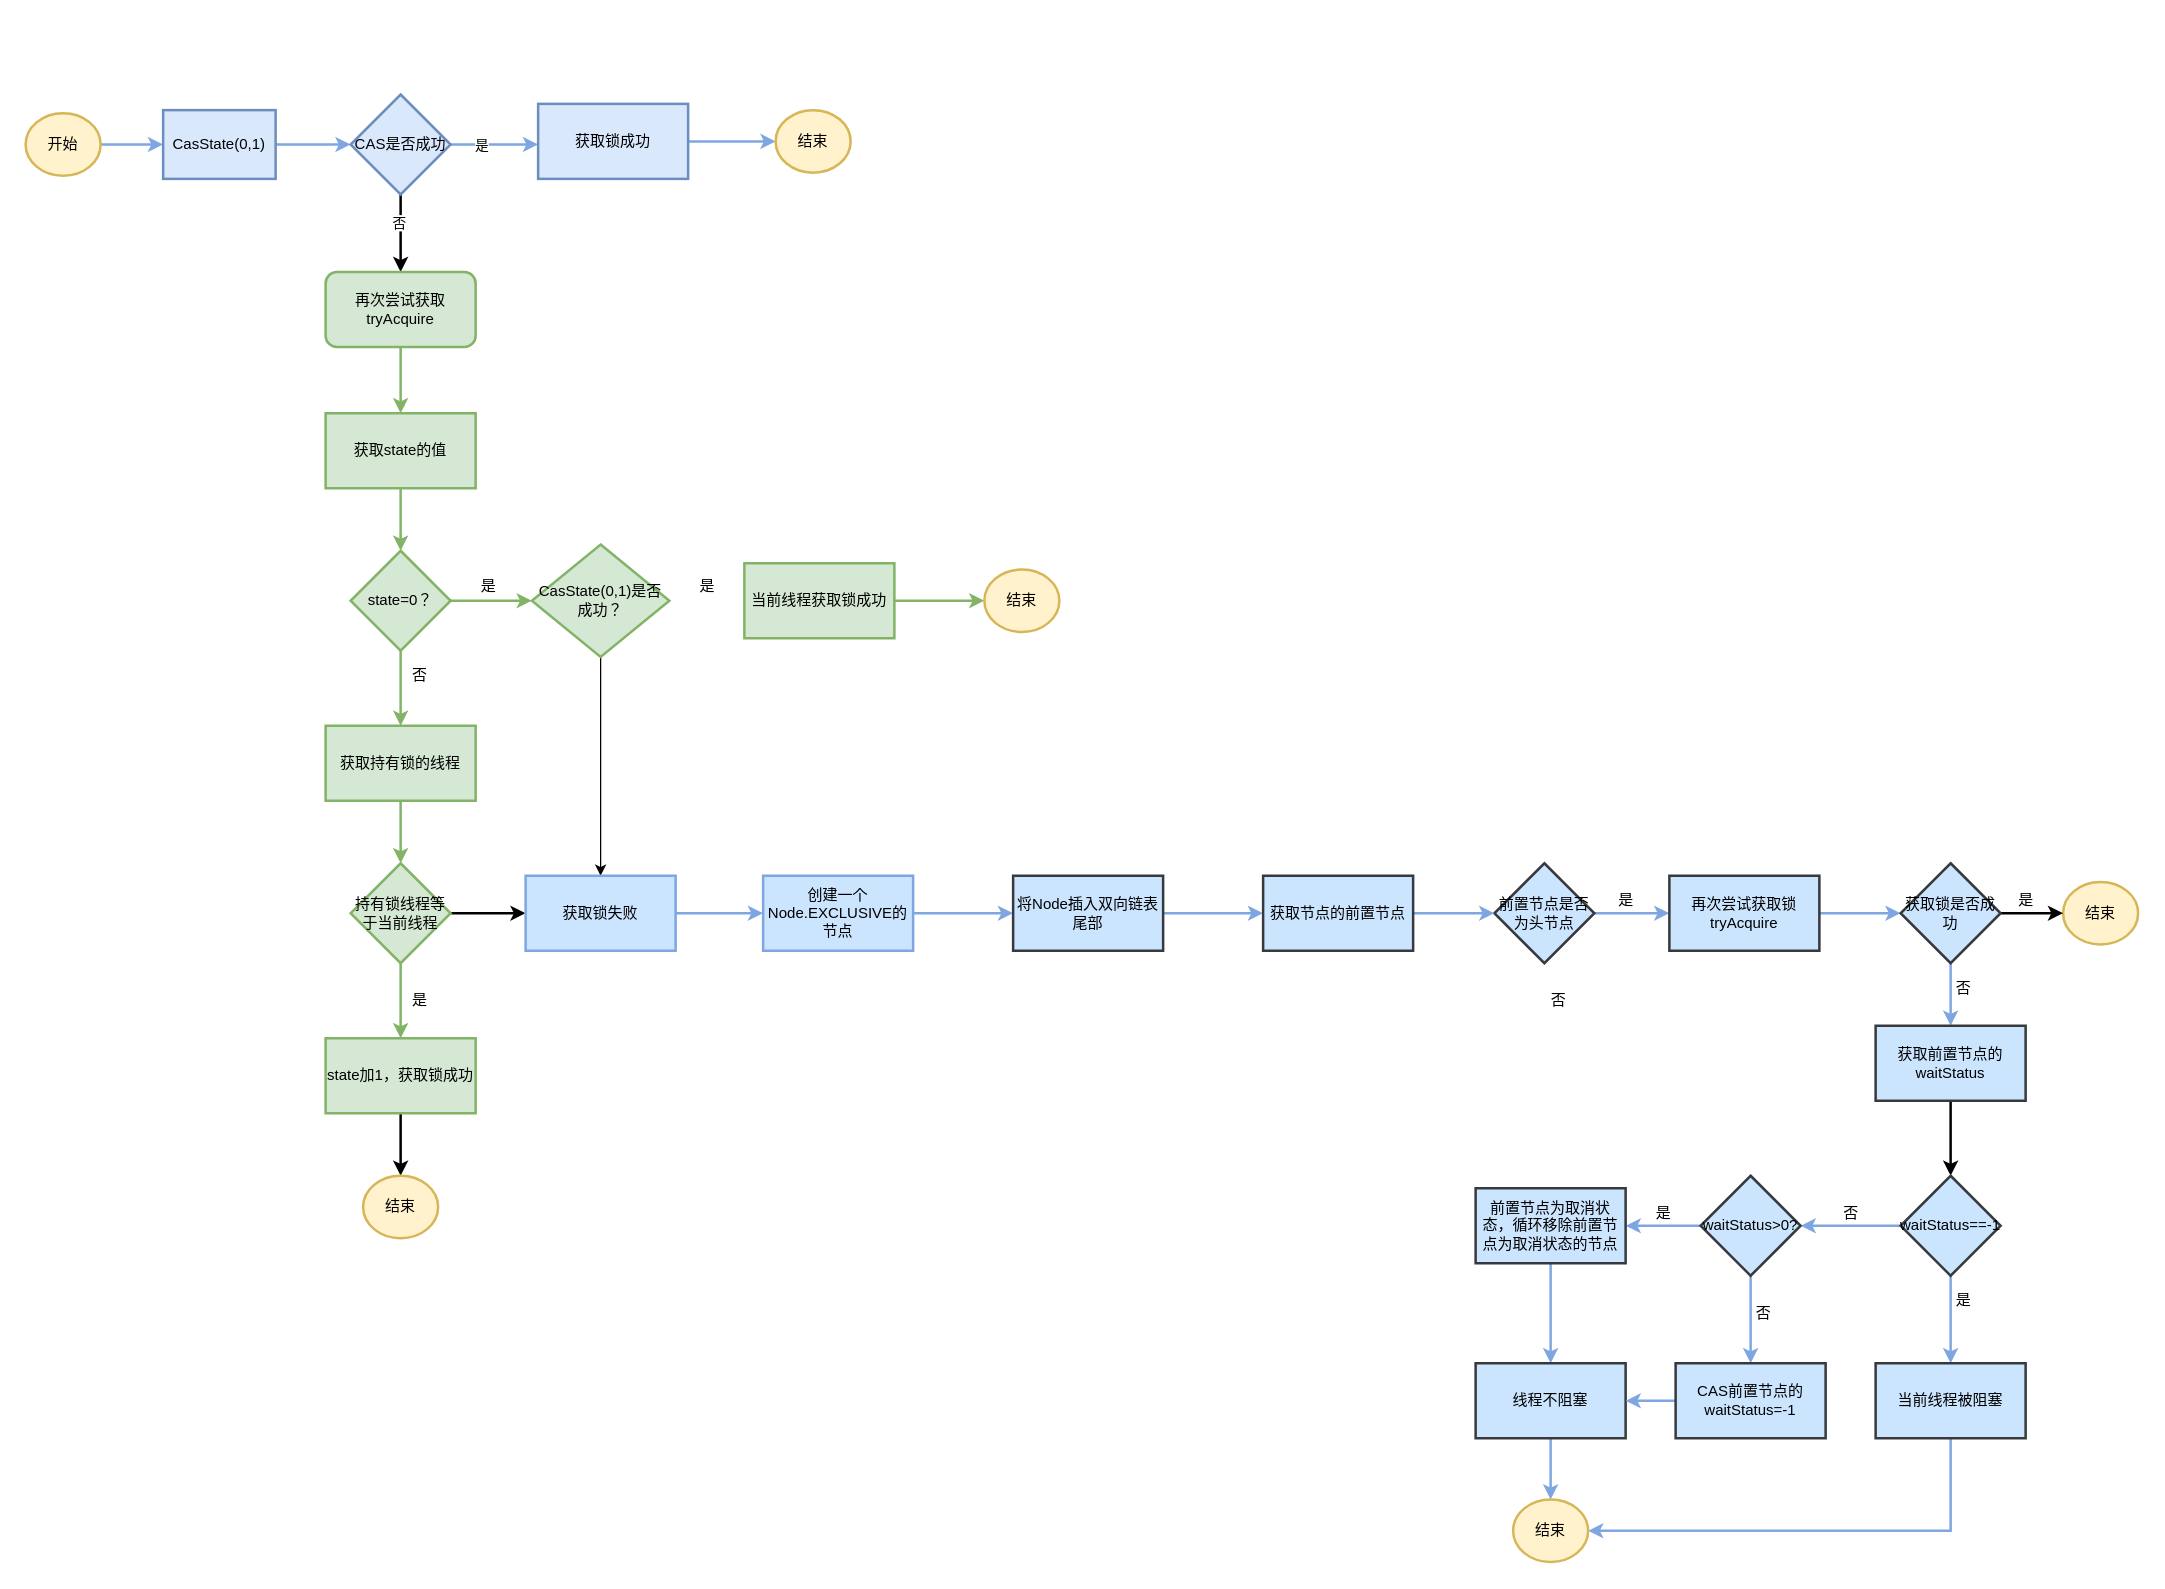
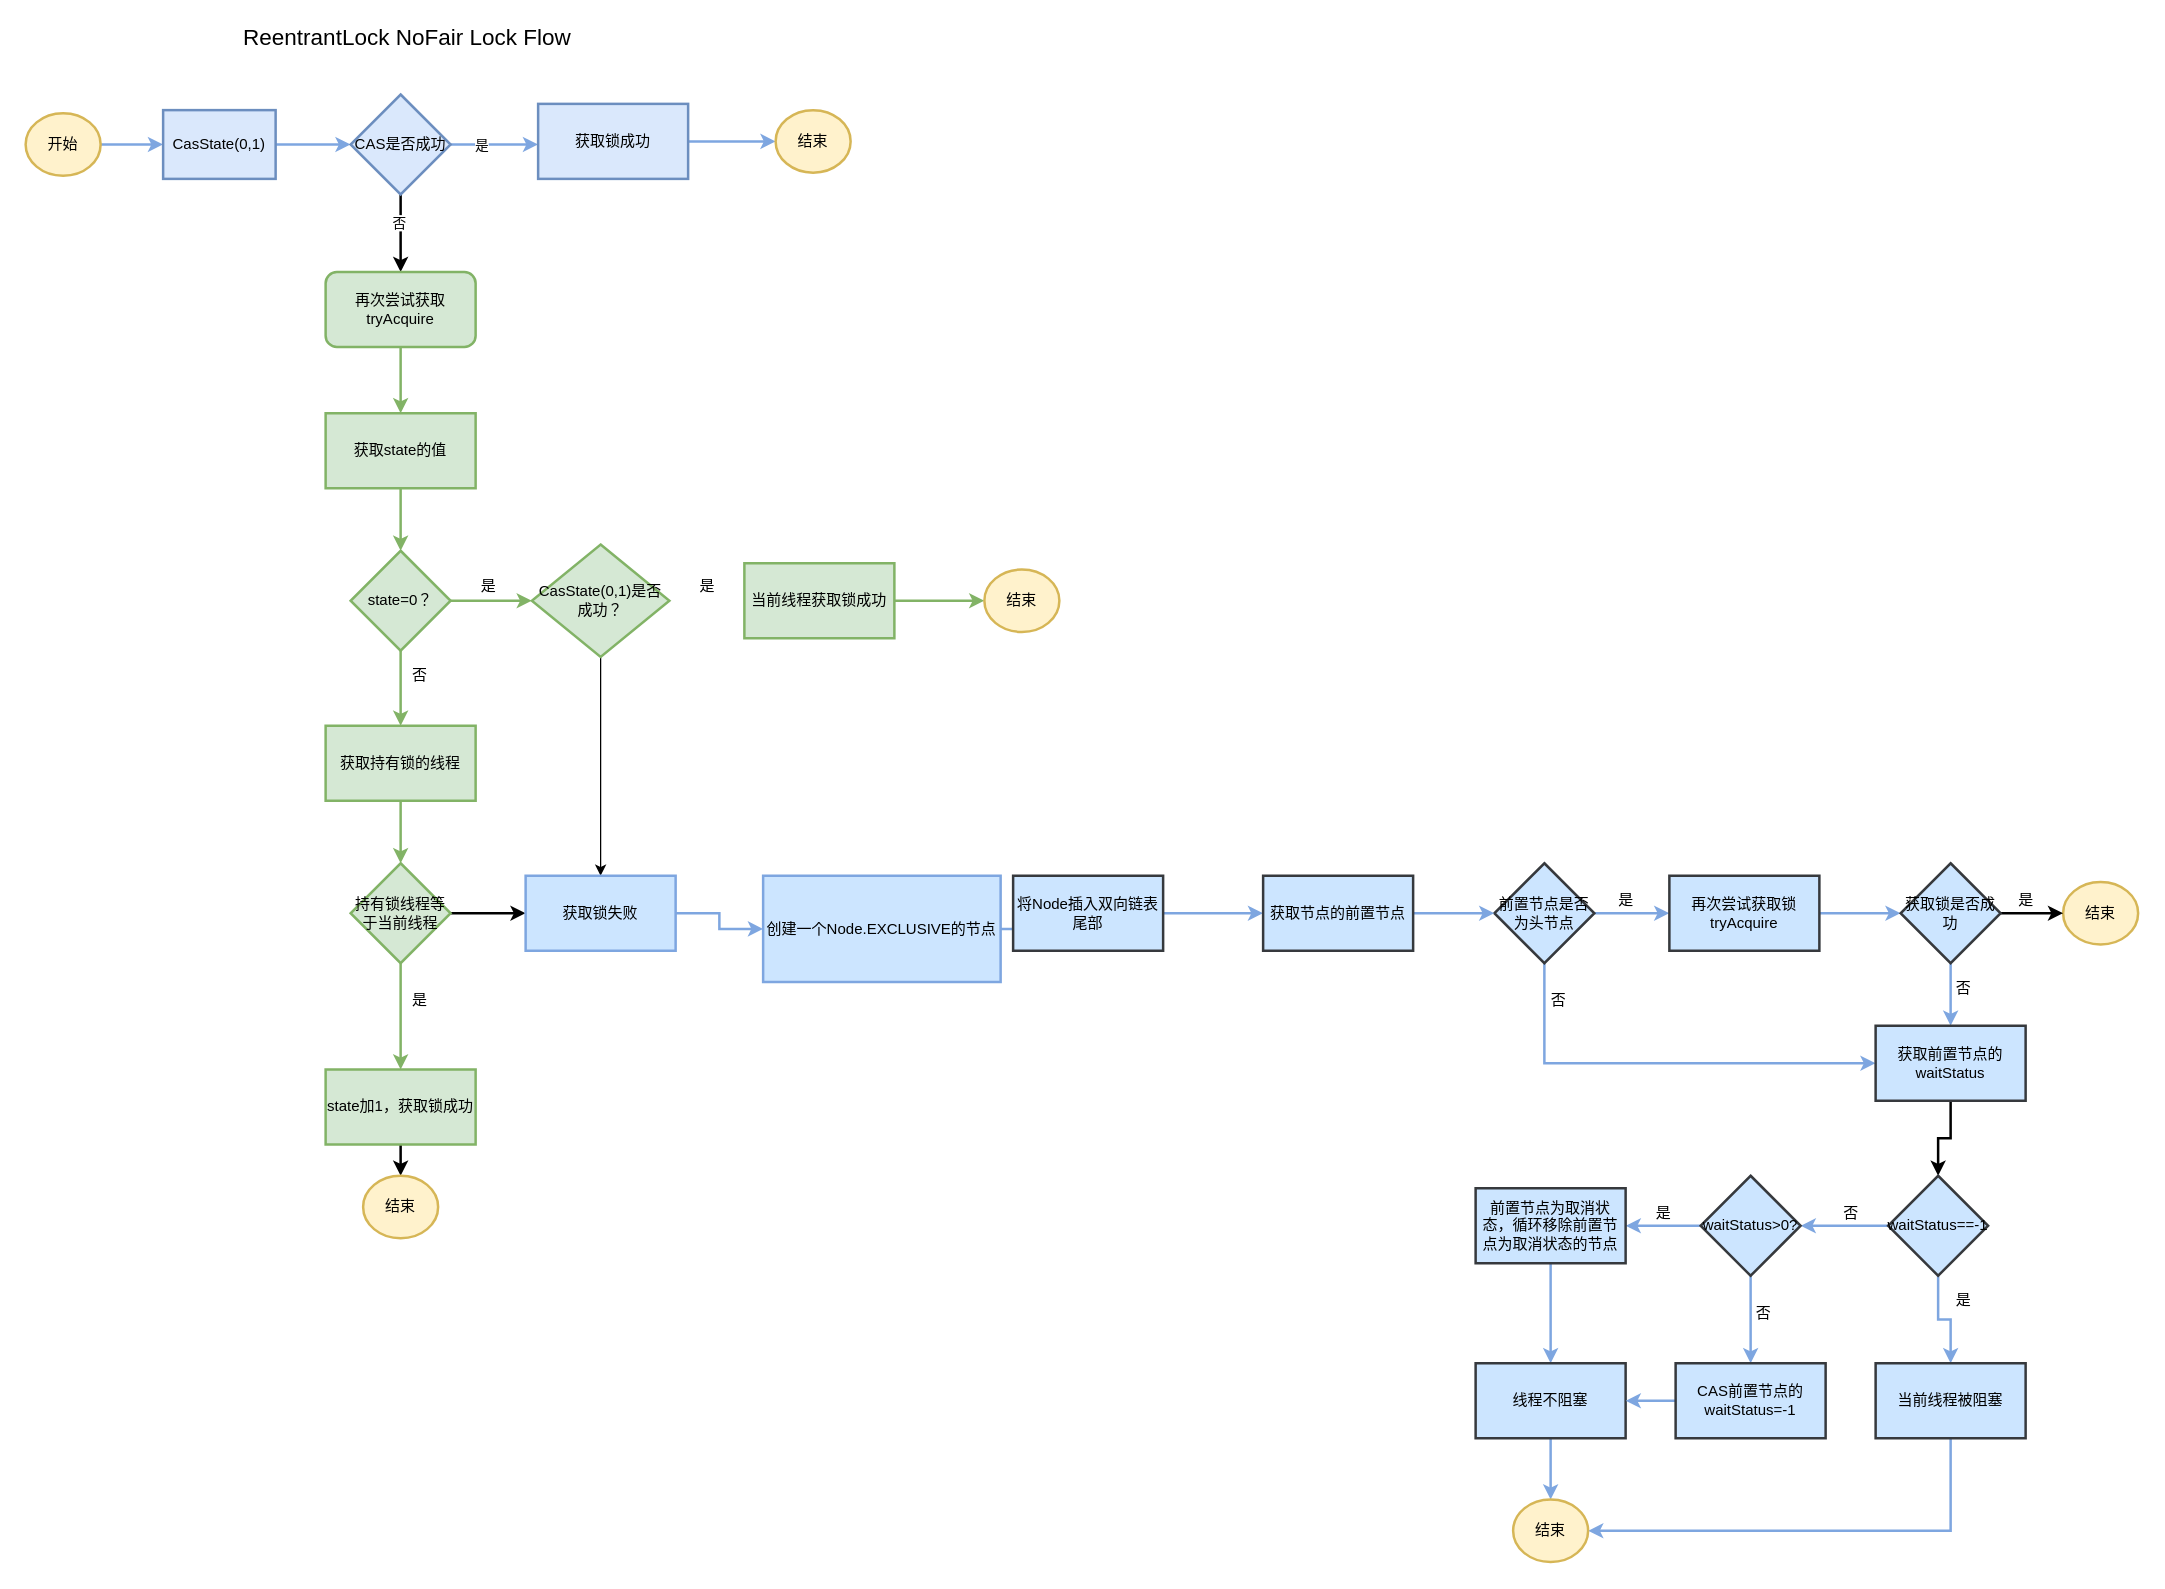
none -> (407, 38)
(838, 913) -> (882, 929)
none -> (1655, 1063)
(401, 1076) -> (401, 1107)
(1951, 1226) -> (1938, 1226)
